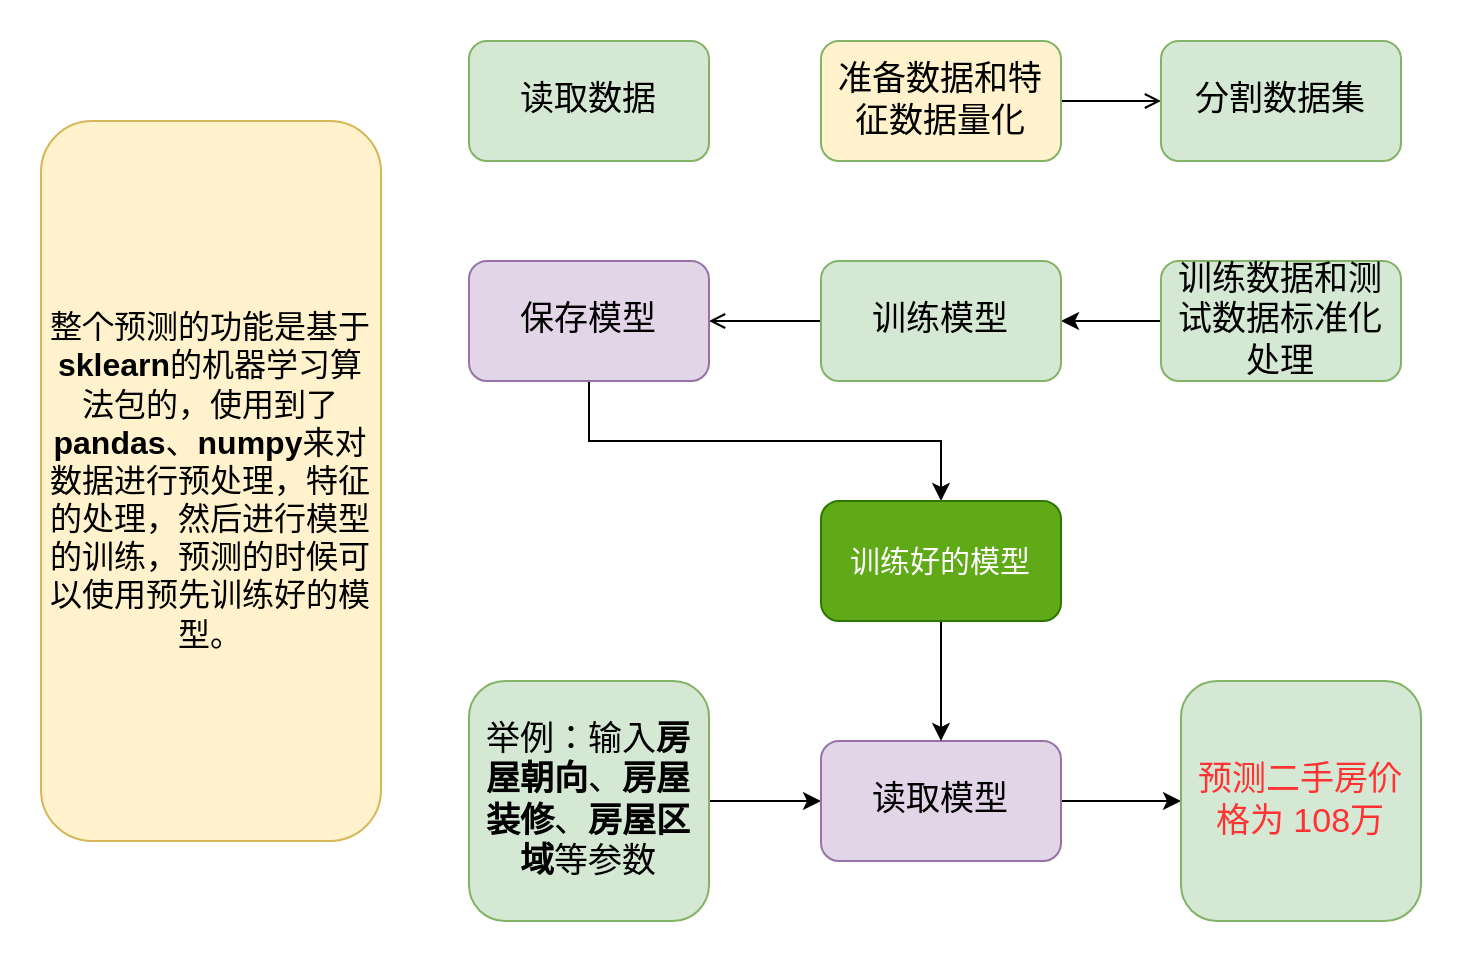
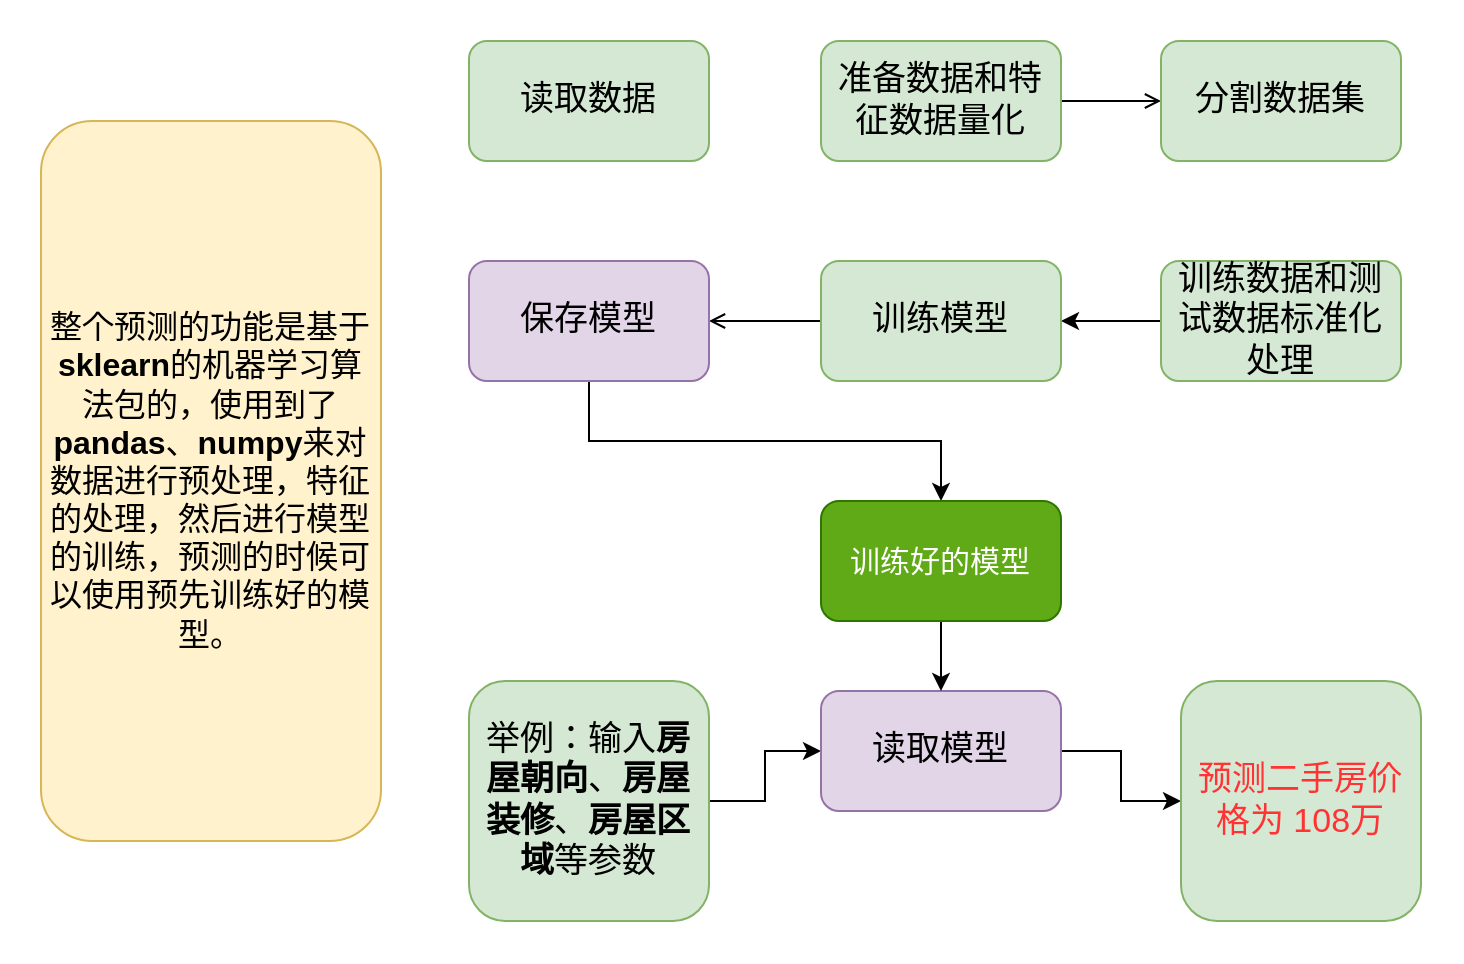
(941, 101) -> (941, 101)
(941, 801) -> (941, 751)
